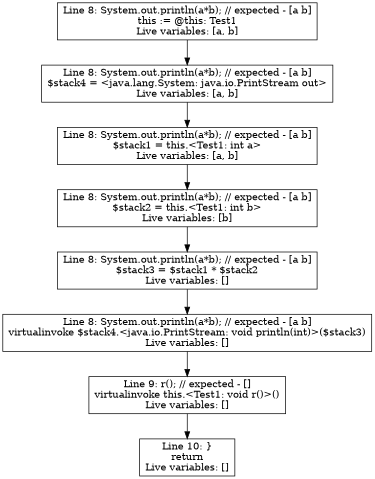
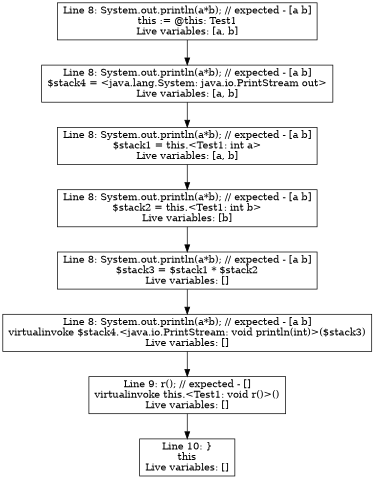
(187, 457) -> (187, 457)
